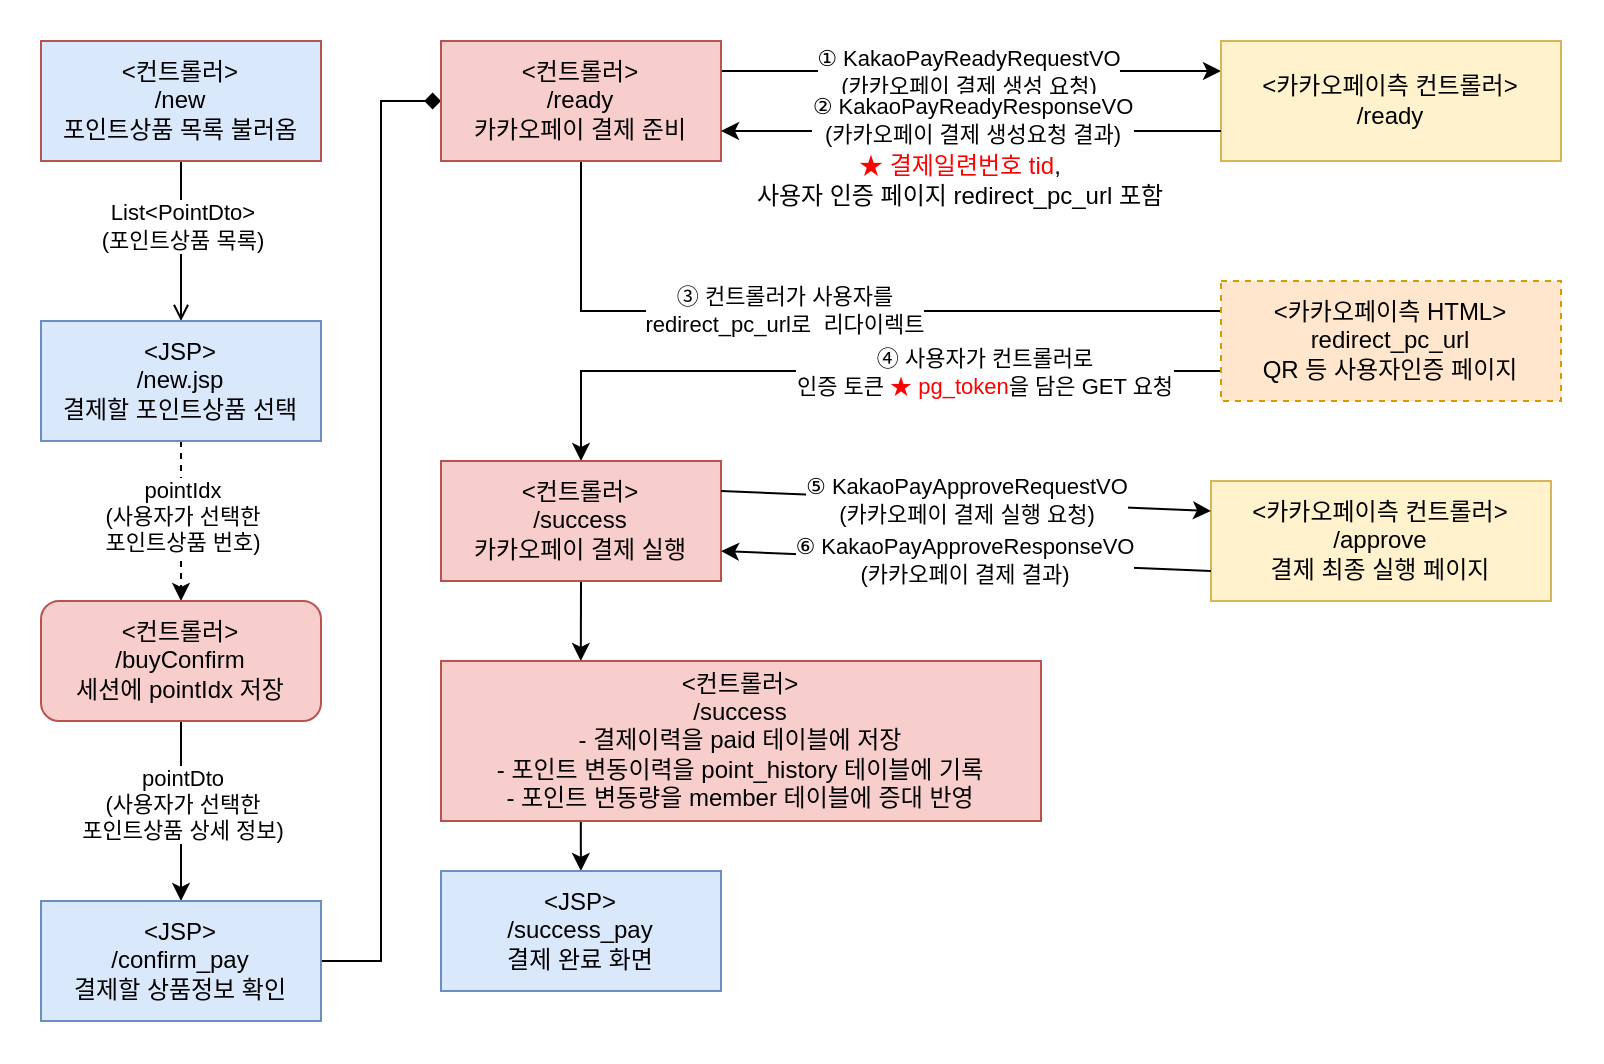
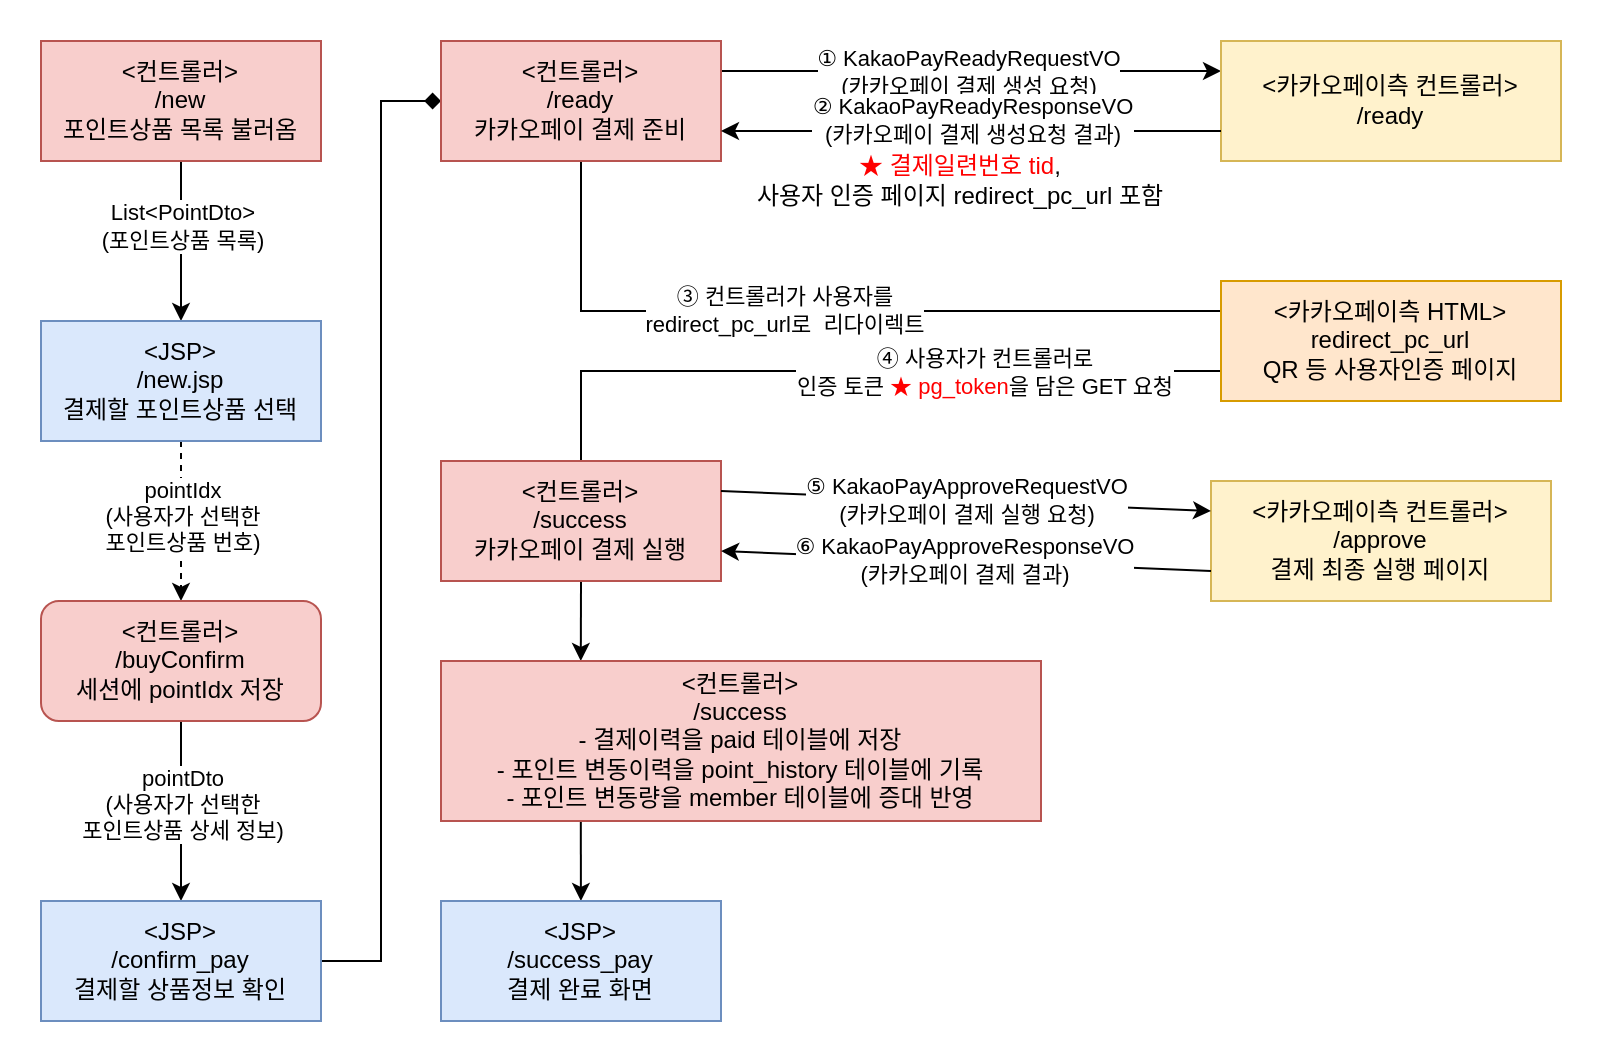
(181, 101) -> (181, 101)
(181, 308) -> (181, 306)
(1391, 341) -> (1391, 341)
(581, 446) -> (581, 451)
(581, 931) -> (581, 961)
